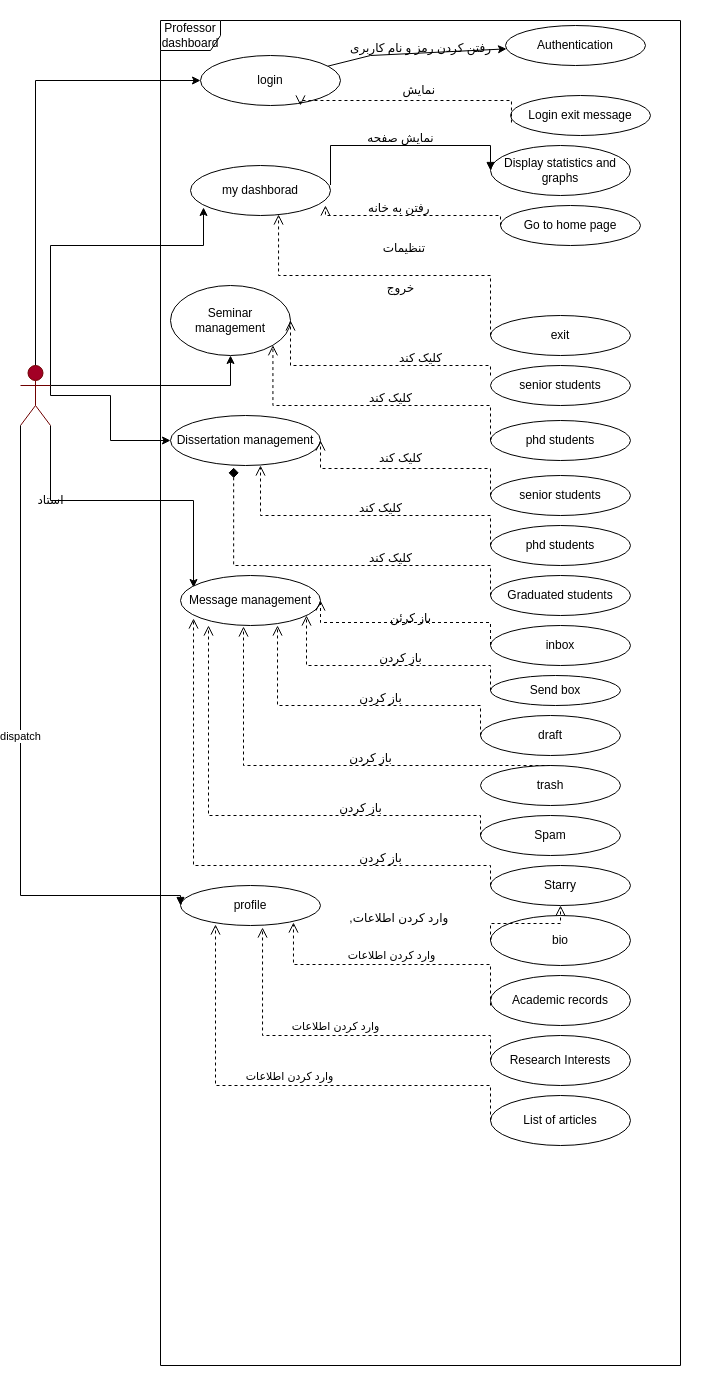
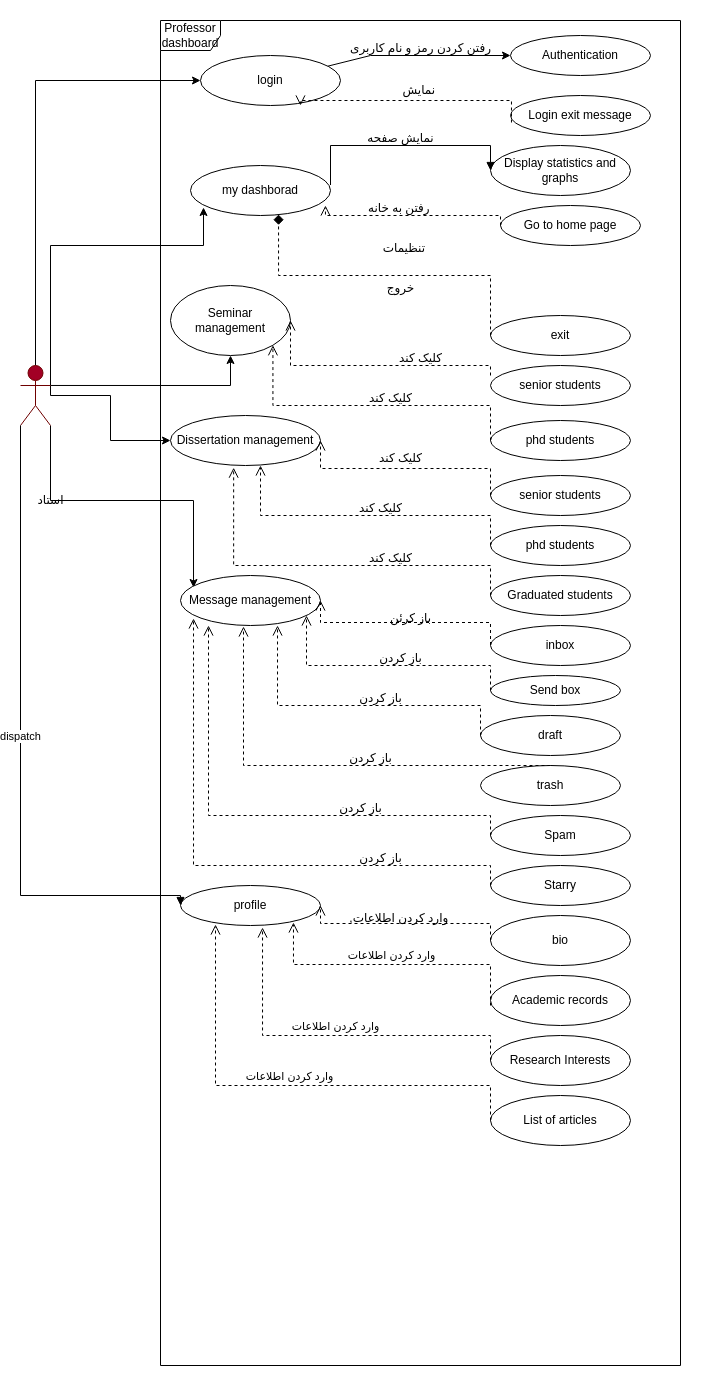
(576, 46) -> (581, 56)
(279, 221) -> (279, 225)
(234, 478) -> (234, 474)
(551, 836) -> (561, 836)
(533, 924) -> (399, 924)
